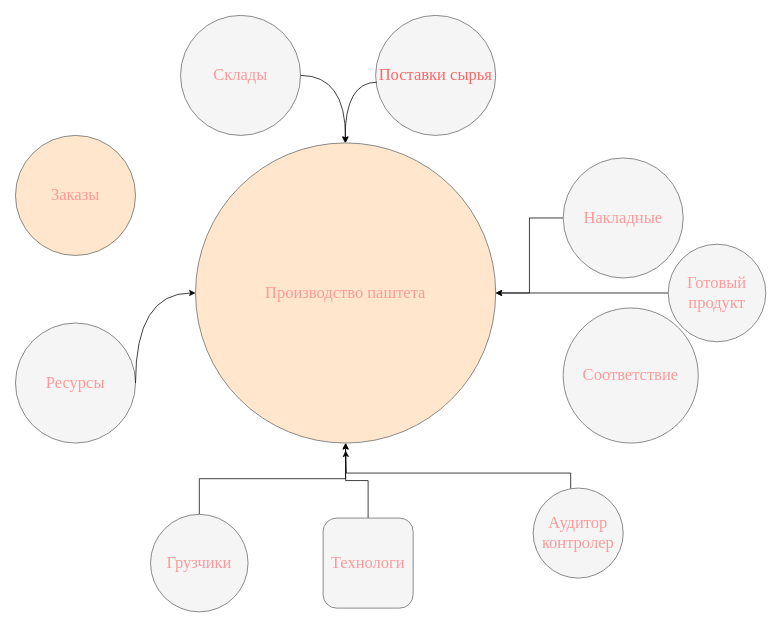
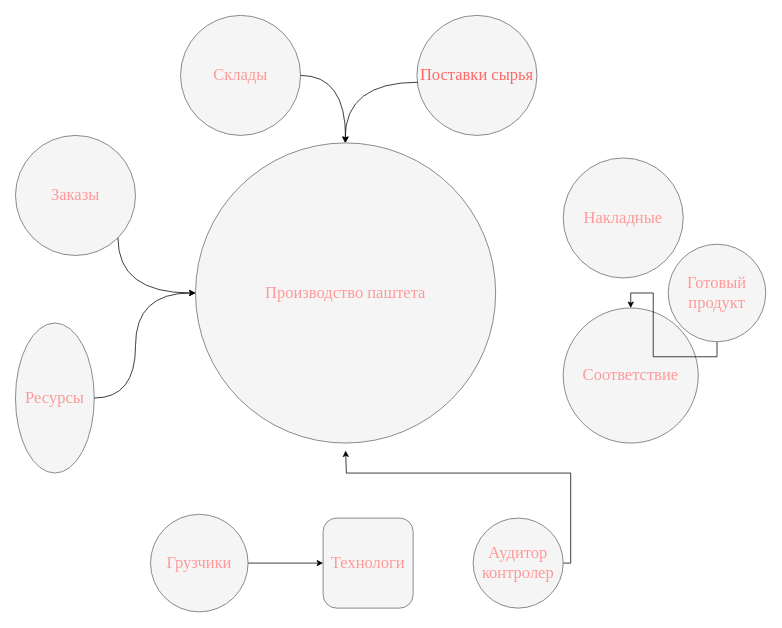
(435, 75) -> (477, 75)
(75, 195) -> (75, 195)
(529, 253) -> none
none -> (136, 279)
(345, 293) -> (345, 293)
(653, 293) -> (654, 357)
(75, 383) -> (55, 398)
(253, 479) -> (316, 563)
(368, 488) -> none
(578, 533) -> (518, 563)
